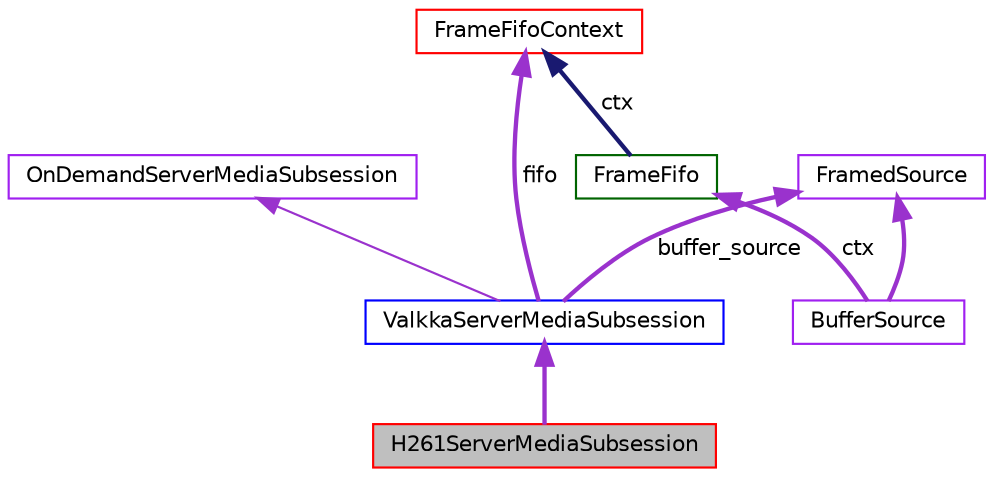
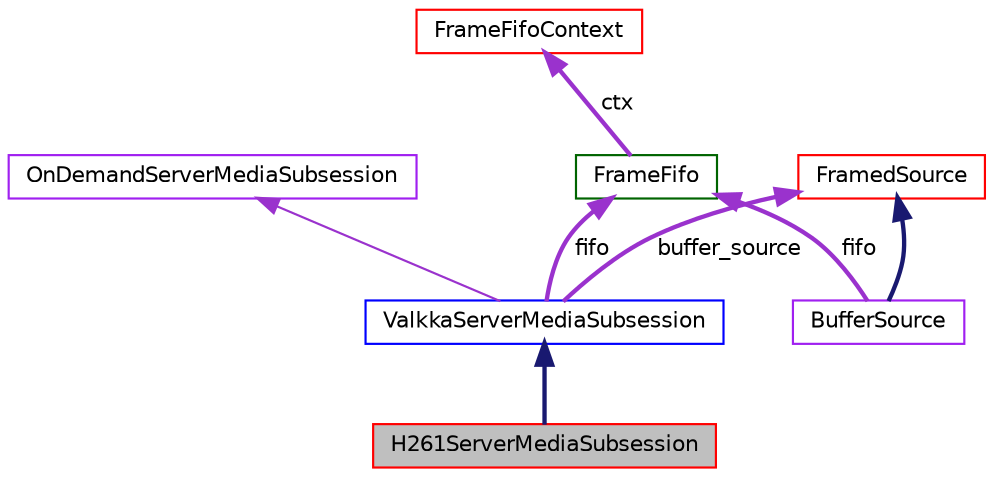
(595, 113) -> (595, 113)
(892, 177) -> (892, 177)
(516, 189) -> (561, 251)
(856, 249) -> (856, 249)
(903, 261) -> (903, 261)
(545, 395) -> (545, 395)
